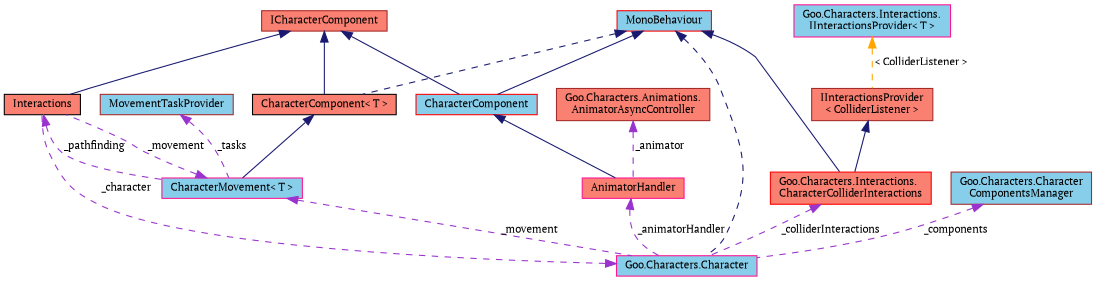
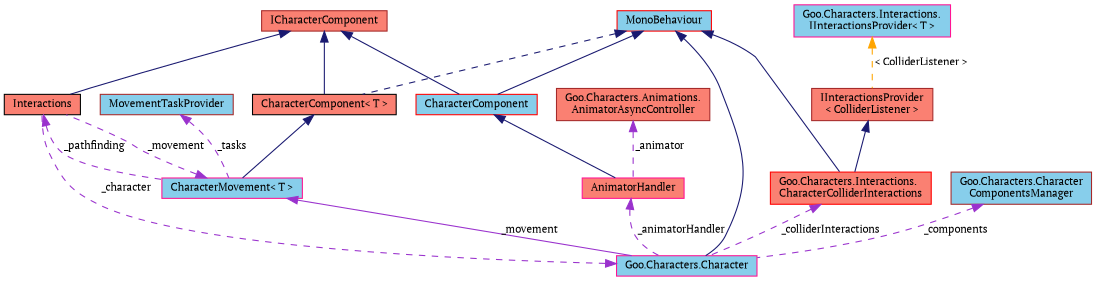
(740, 145) -> (740, 145)
(465, 228) -> (465, 228)
